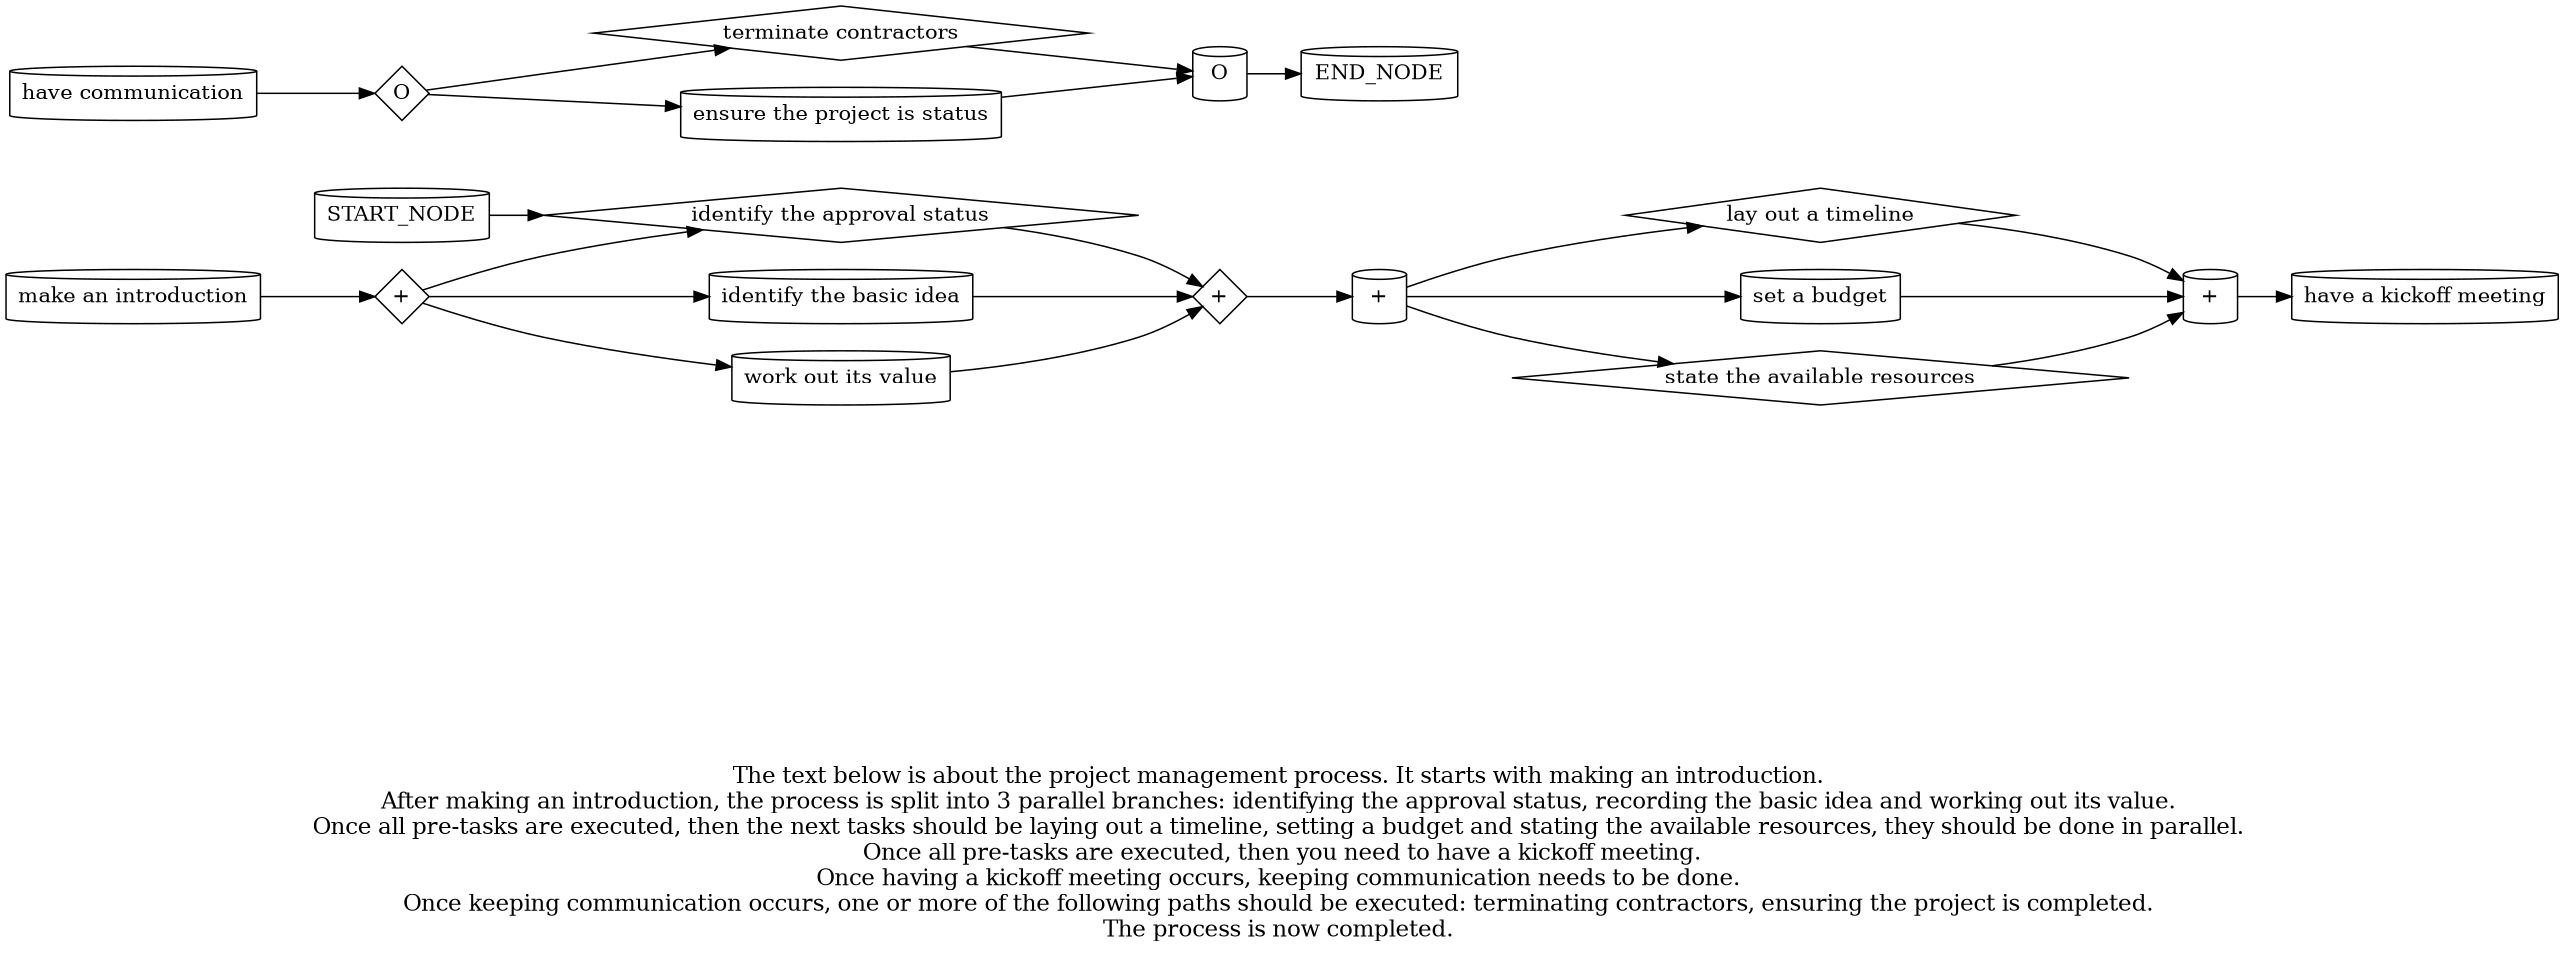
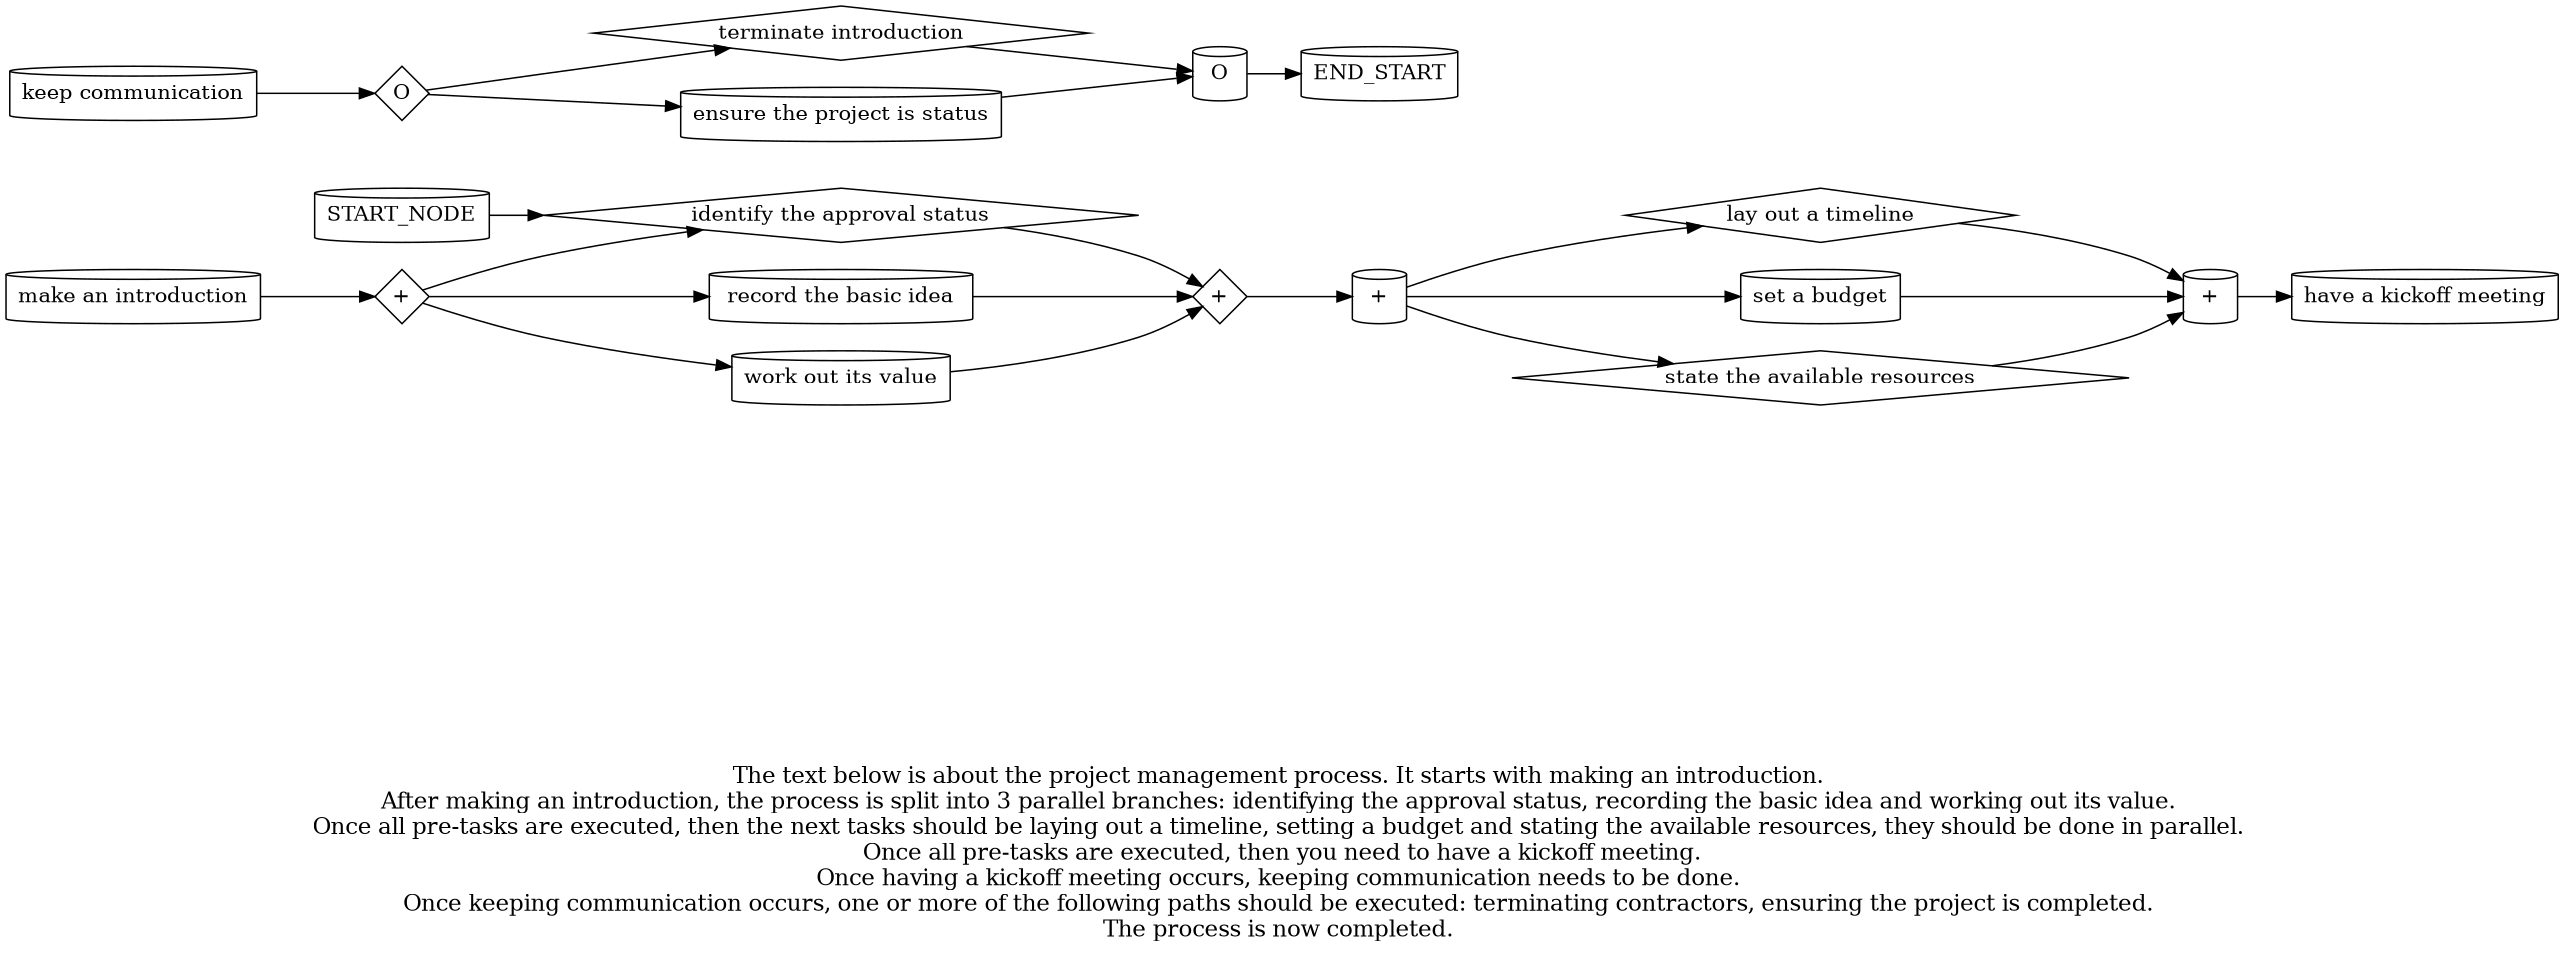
(841, 33) -> (841, 33)
(1379, 74) -> (1379, 74)
(133, 93) -> (133, 93)
(841, 297) -> (841, 297)
